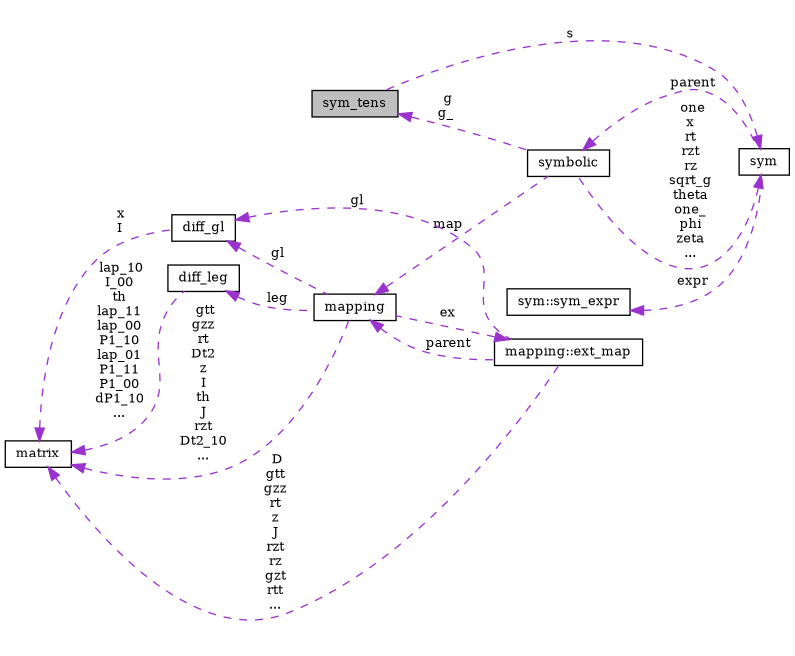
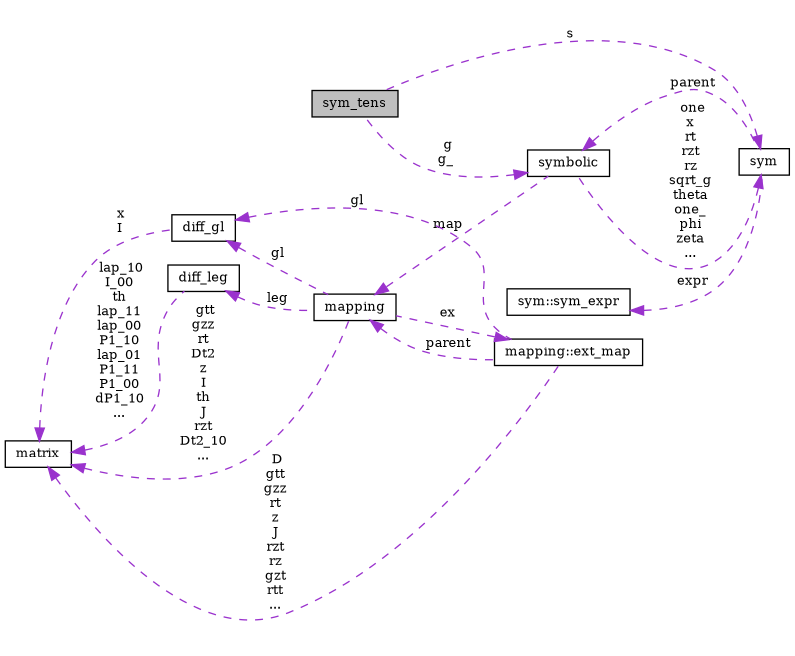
(471, 133) -> (429, 170)
